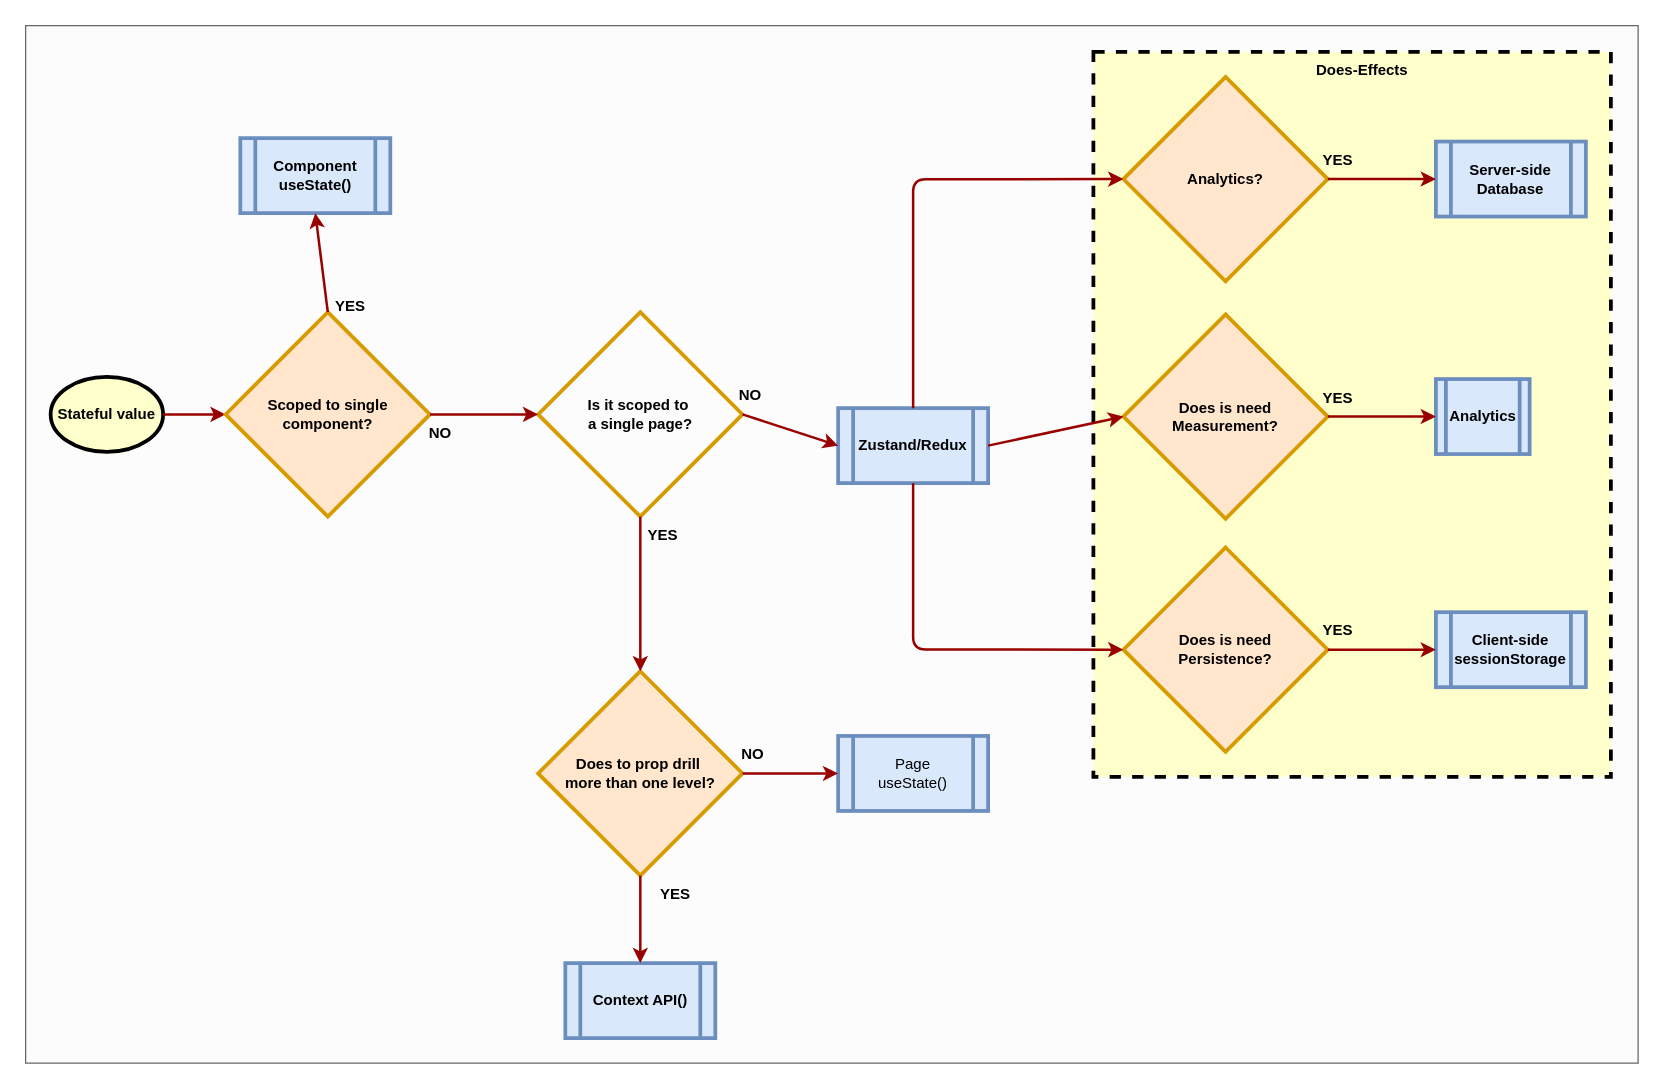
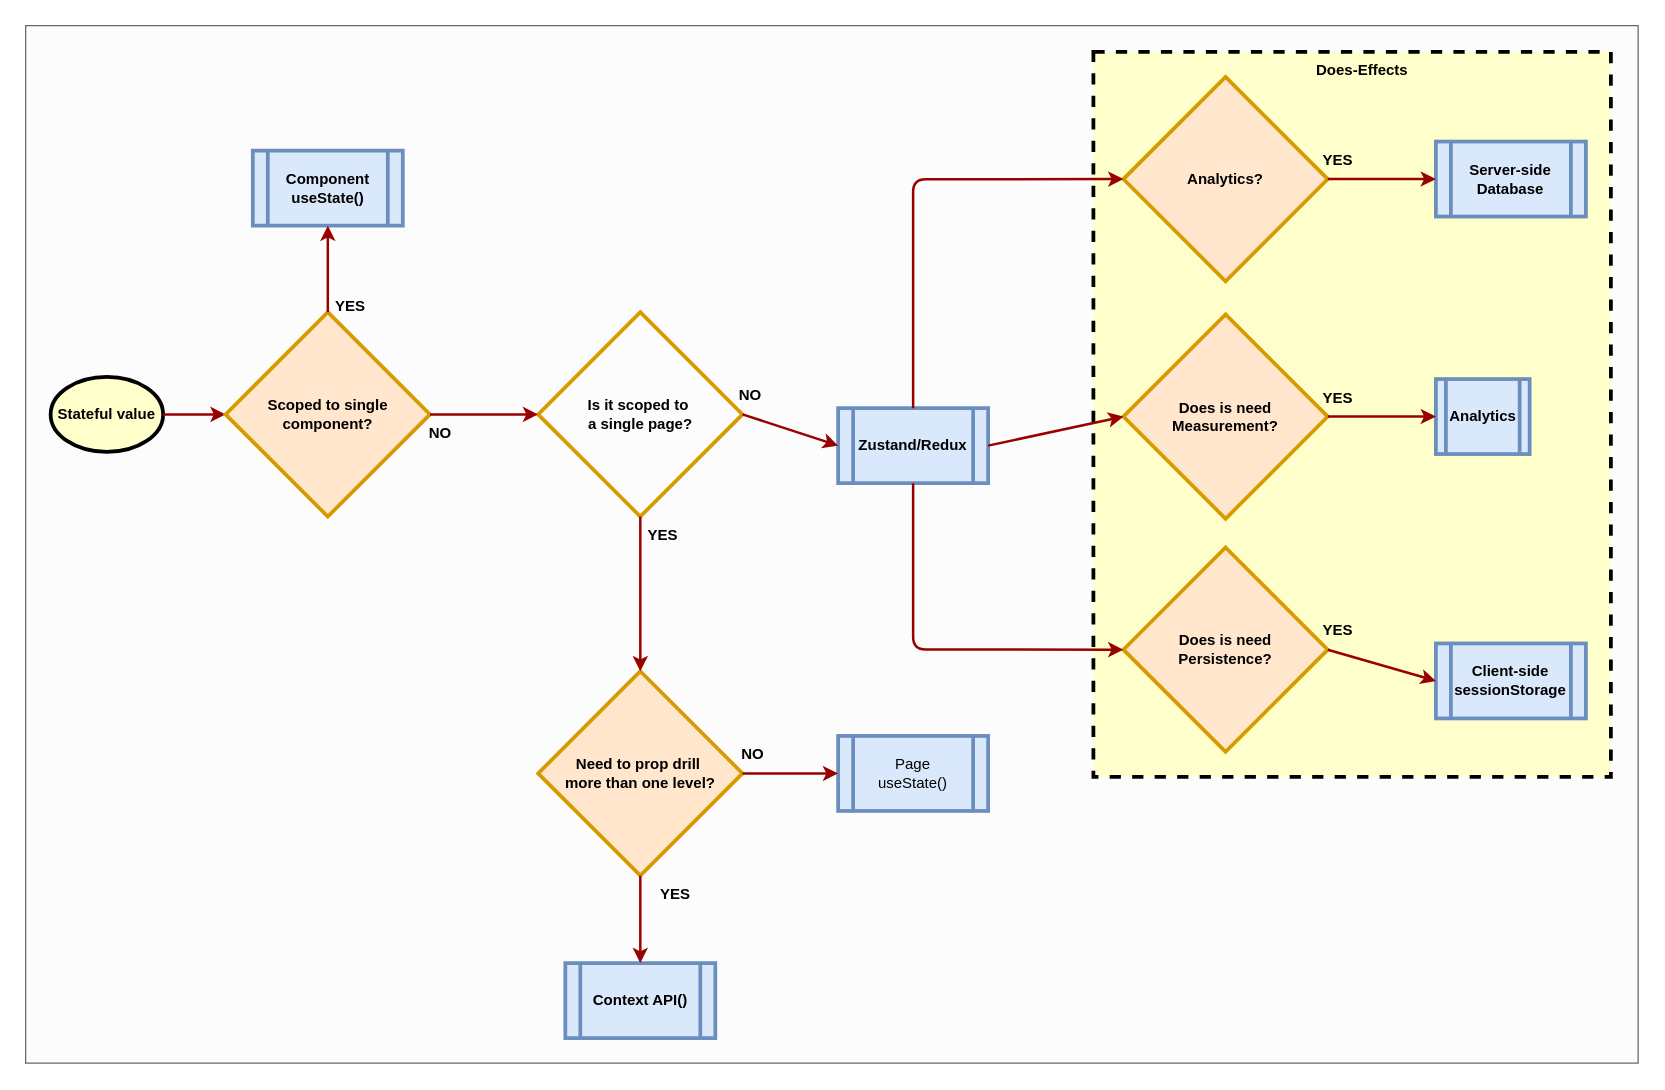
(315, 176) -> (328, 188)
(1511, 650) -> (1511, 681)
(641, 773) -> (641, 773)
